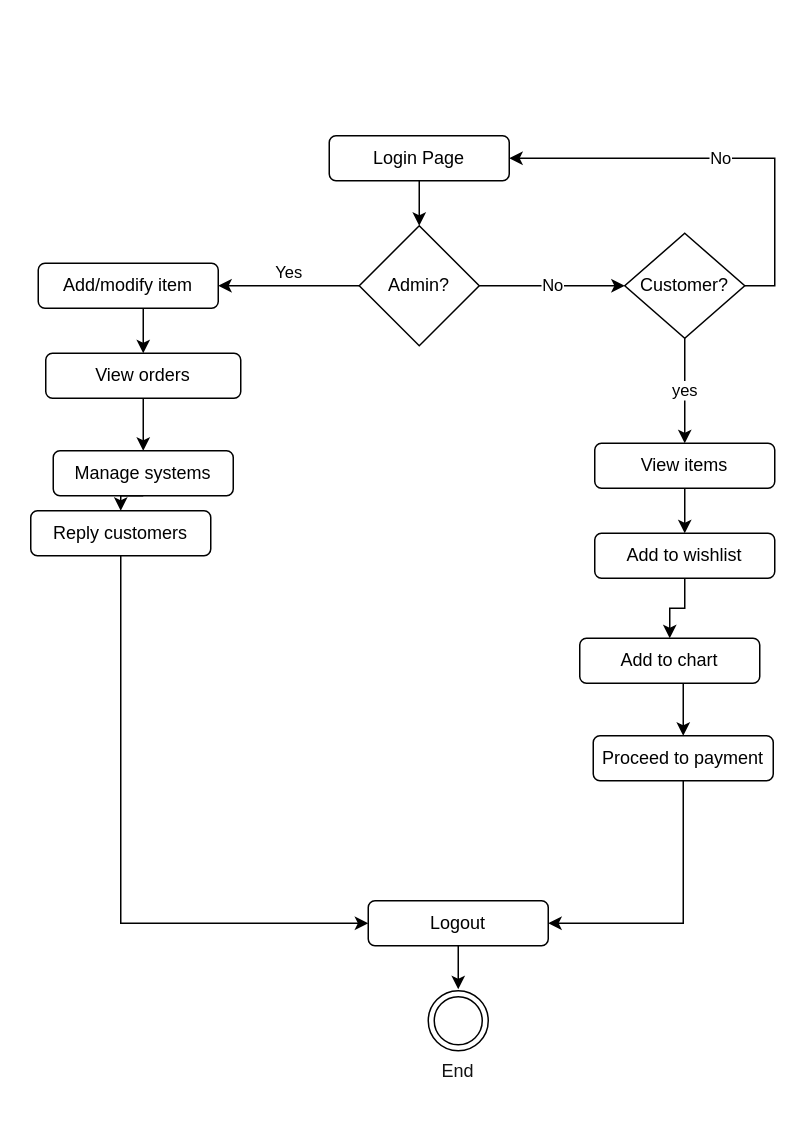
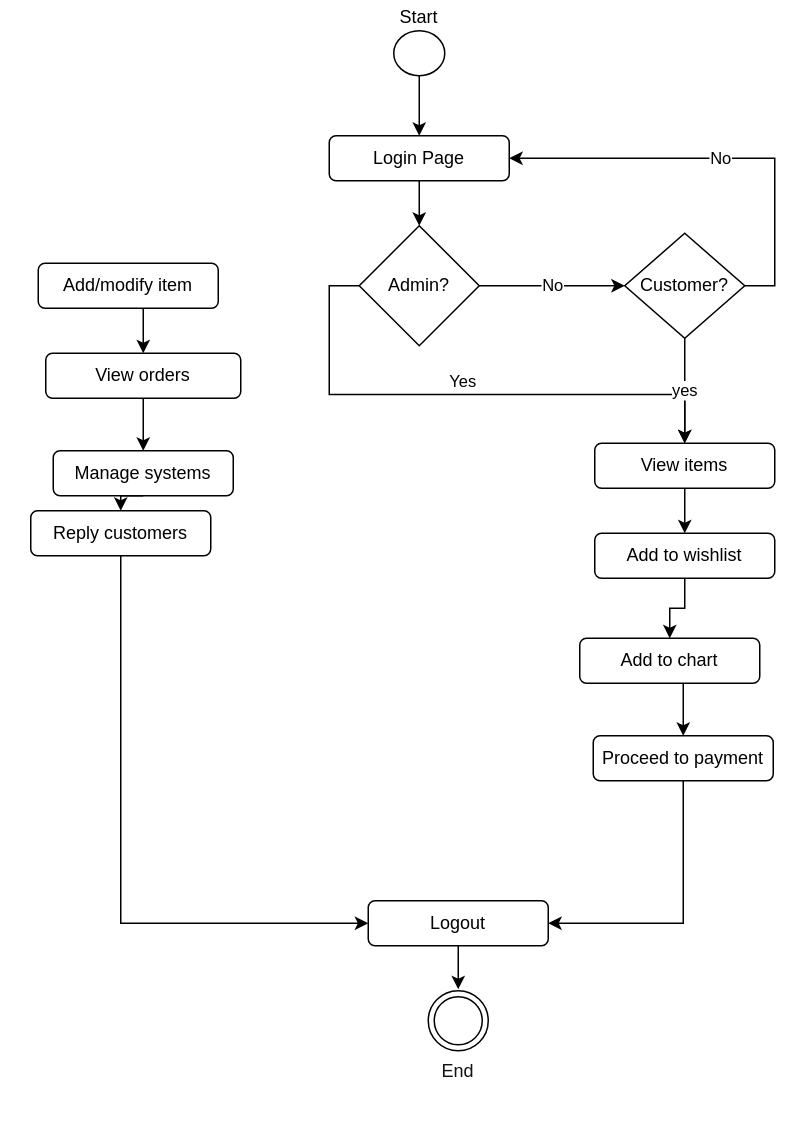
none -> (419, 53)
none -> (419, 101)
(280, 286) -> (445, 395)
